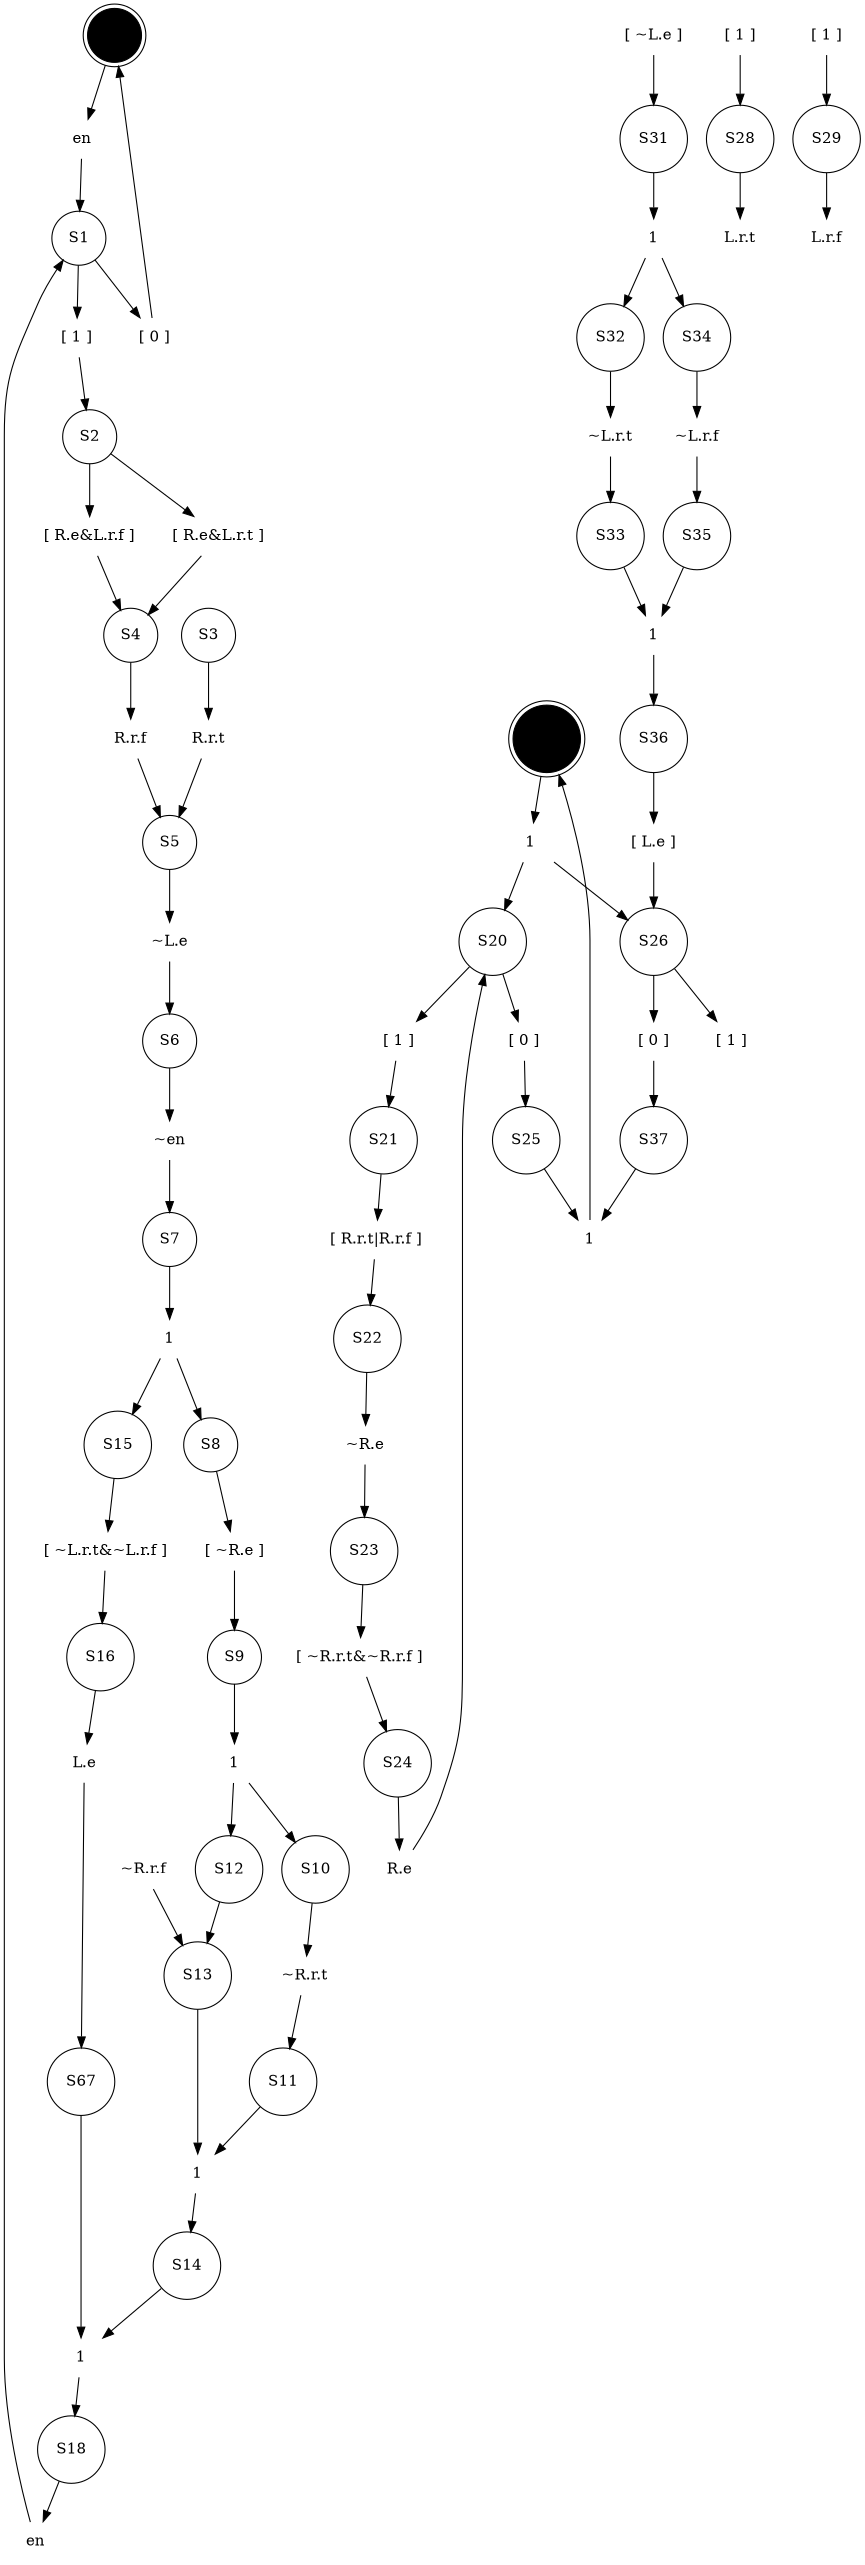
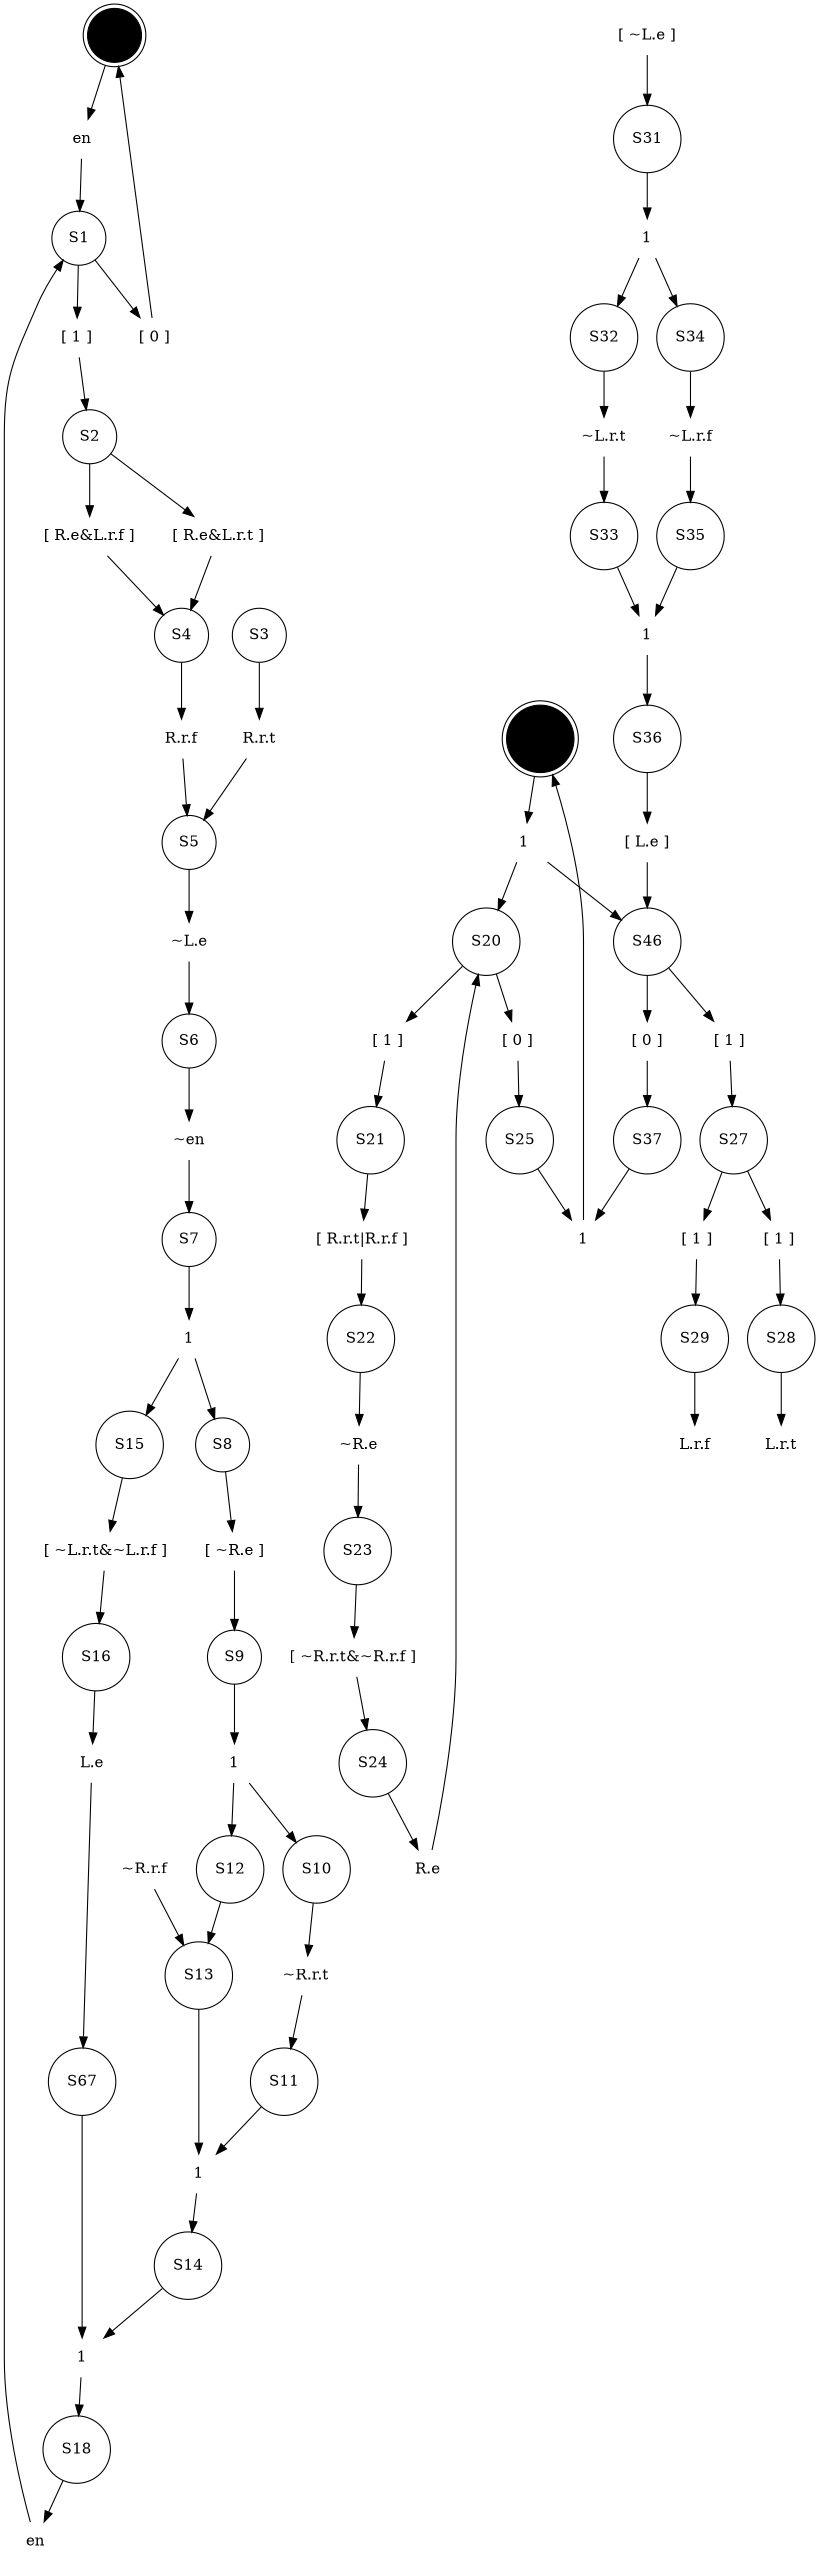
(654, 942) -> (647, 942)
none -> (734, 1140)
